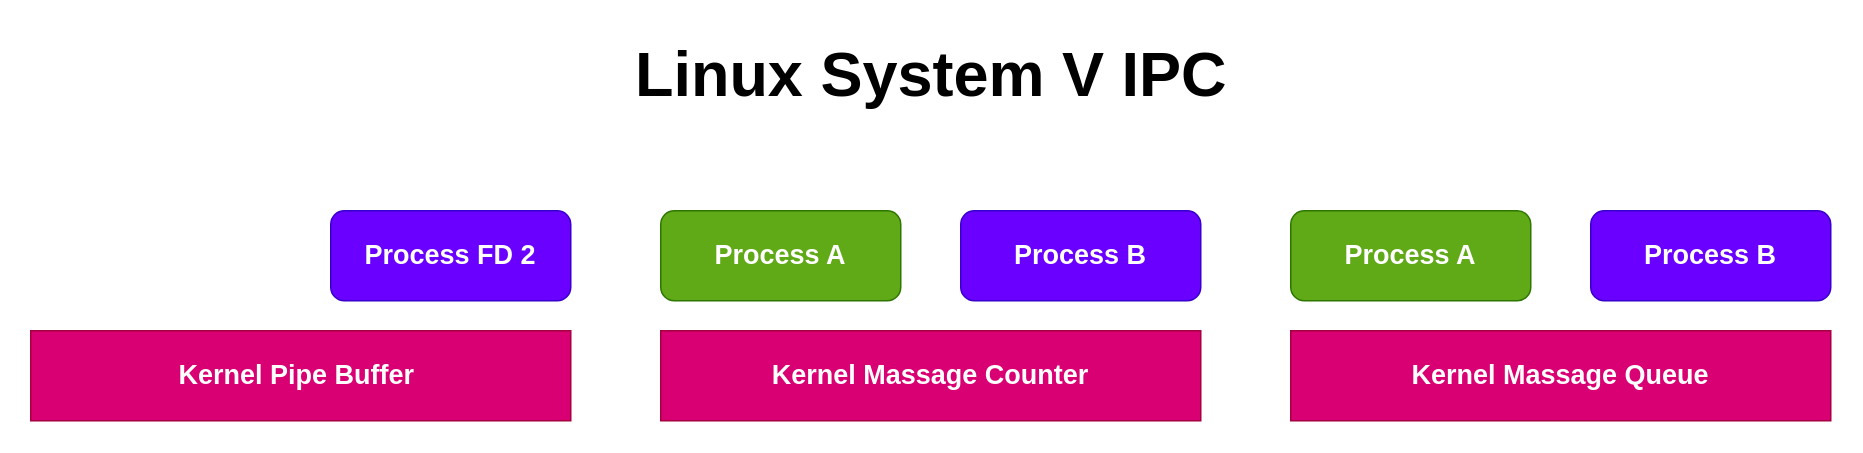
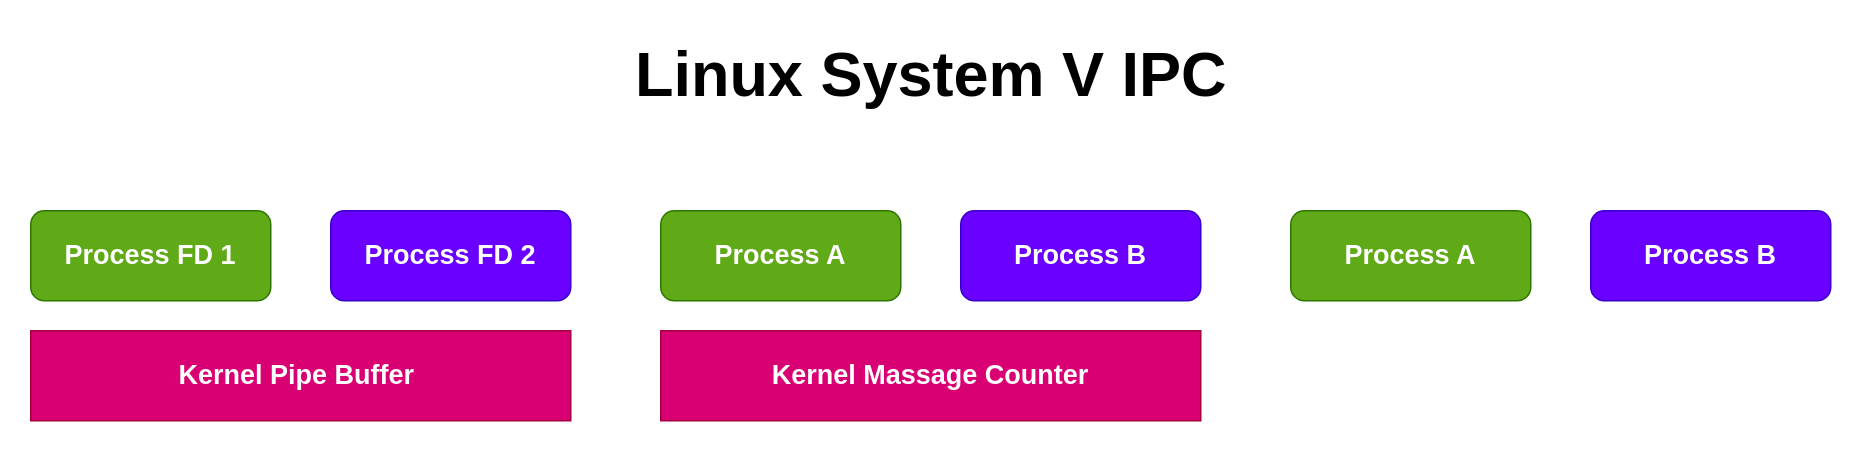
none -> (151, 256)
(1561, 376) -> none
